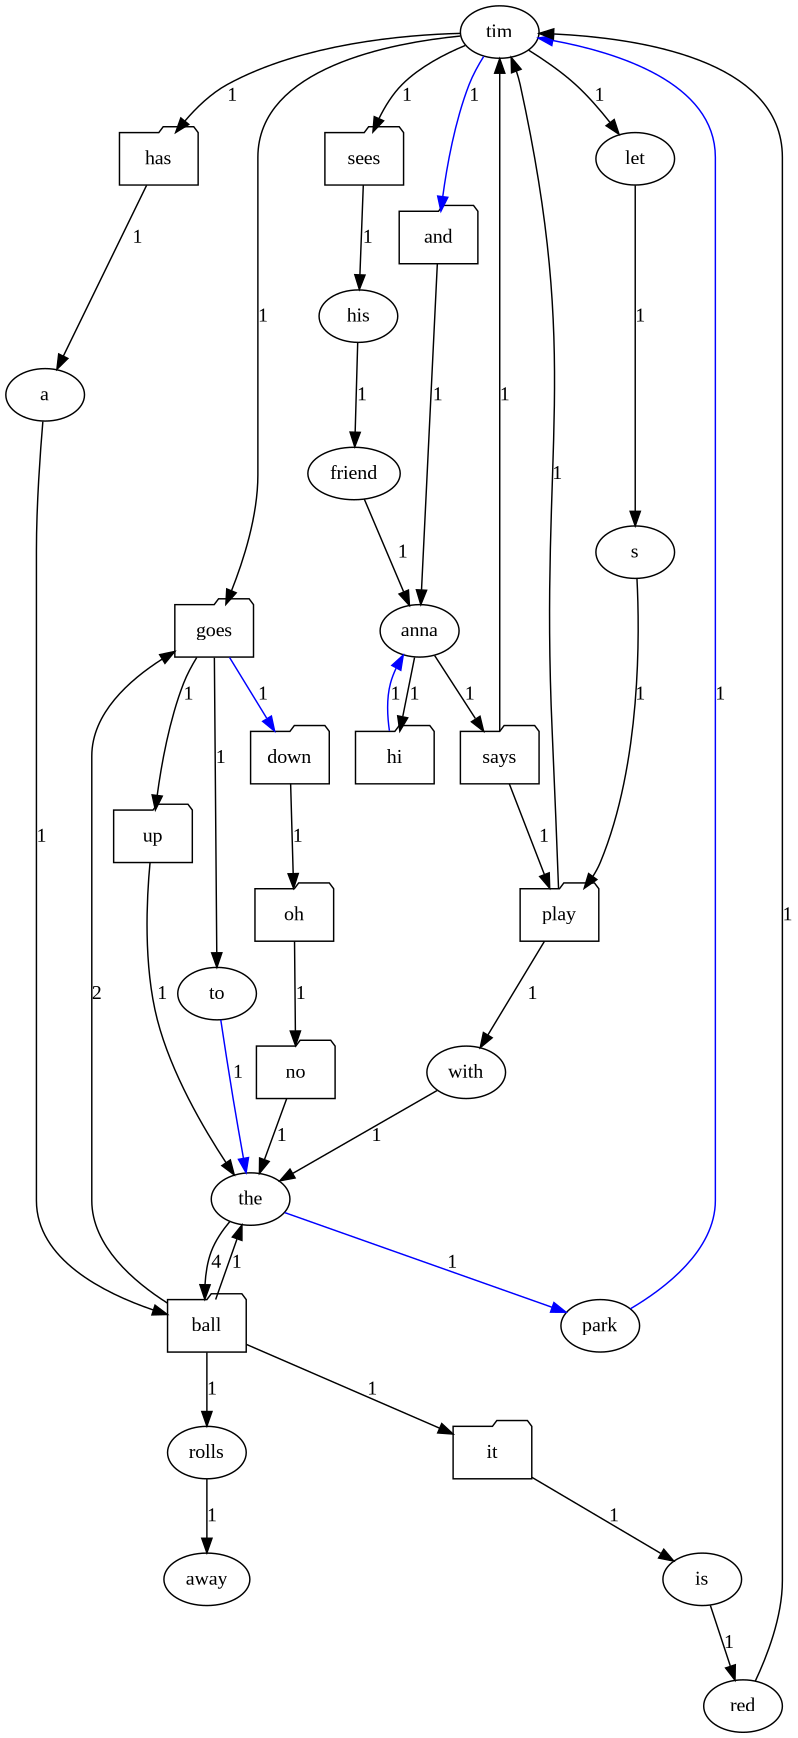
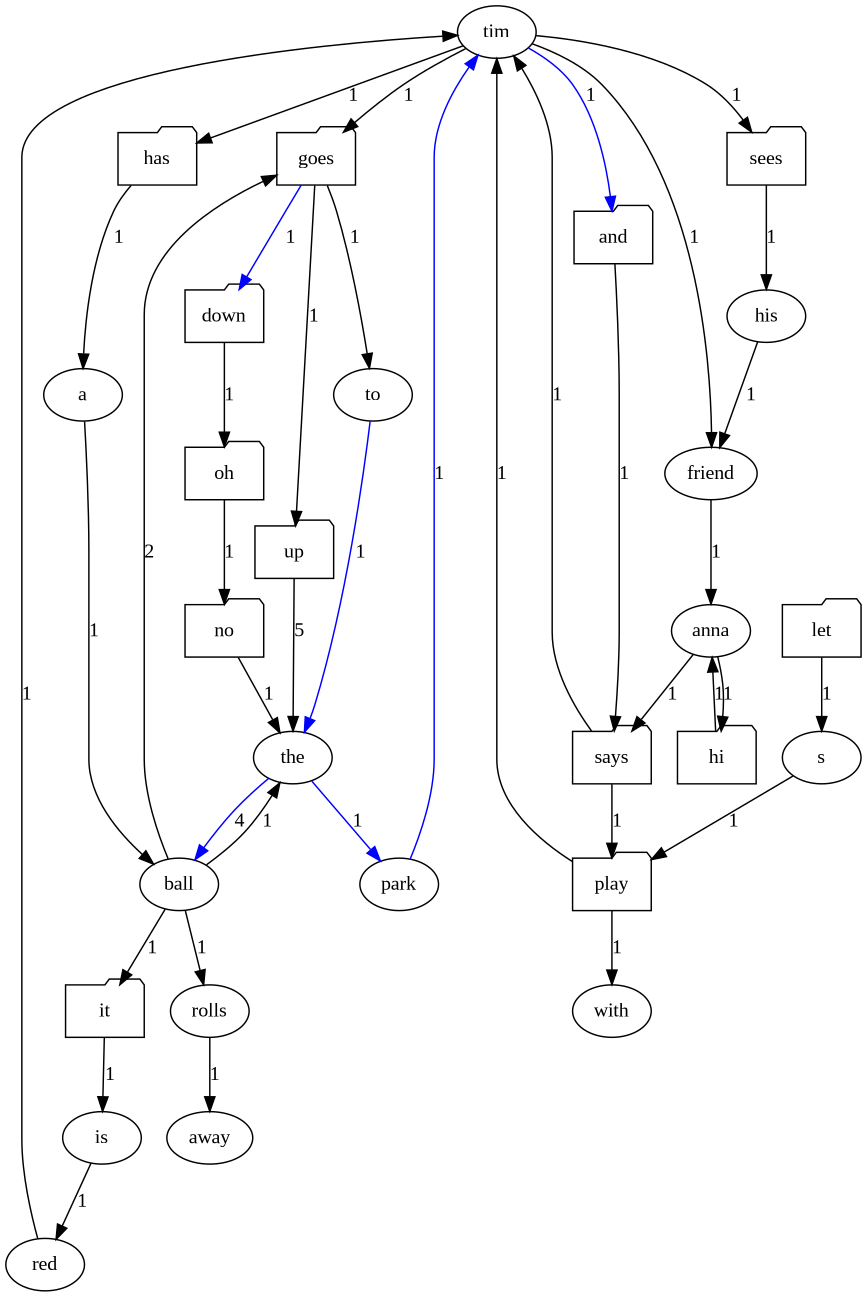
(573, 82) -> (675, 210)
(635, 159) -> (822, 631)
(429, 427) -> (619, 490)
(388, 699) -> (714, 702)
(162, 994) -> (299, 631)
(365, 1132) -> none
(212, 1251) -> (234, 811)
(207, 1326) -> (179, 884)
